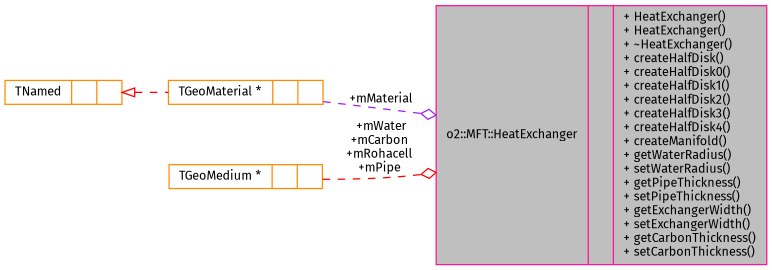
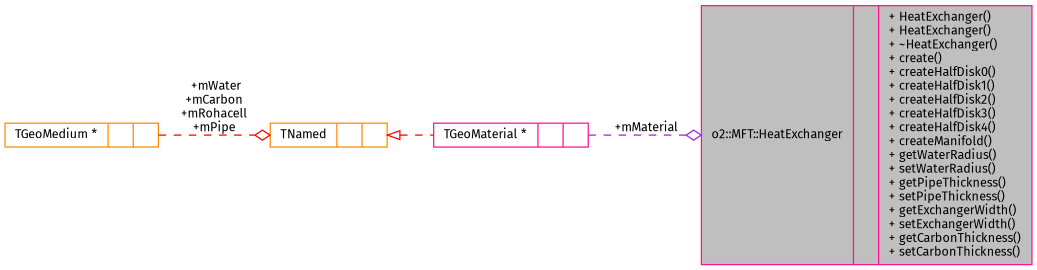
(674, 58) -> (916, 58)
(246, 92) -> (511, 135)
(372, 178) -> (207, 135)
